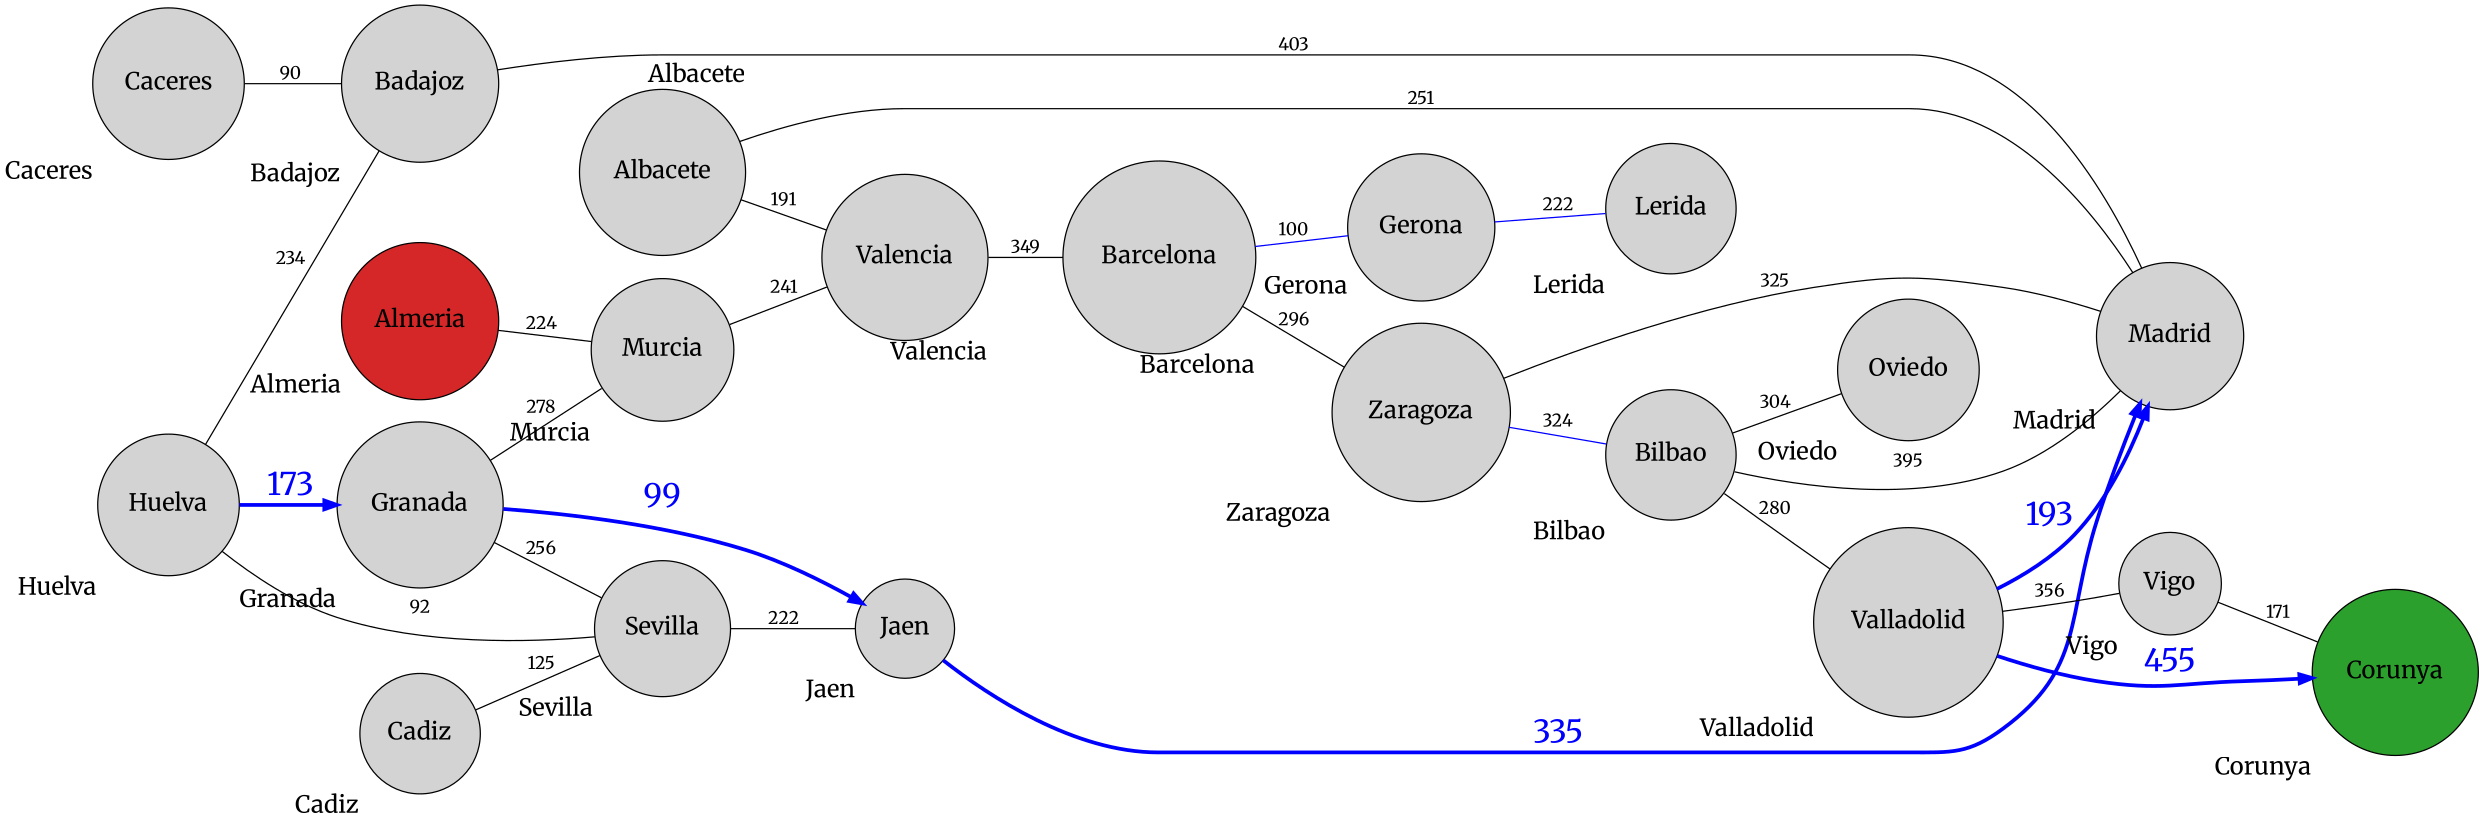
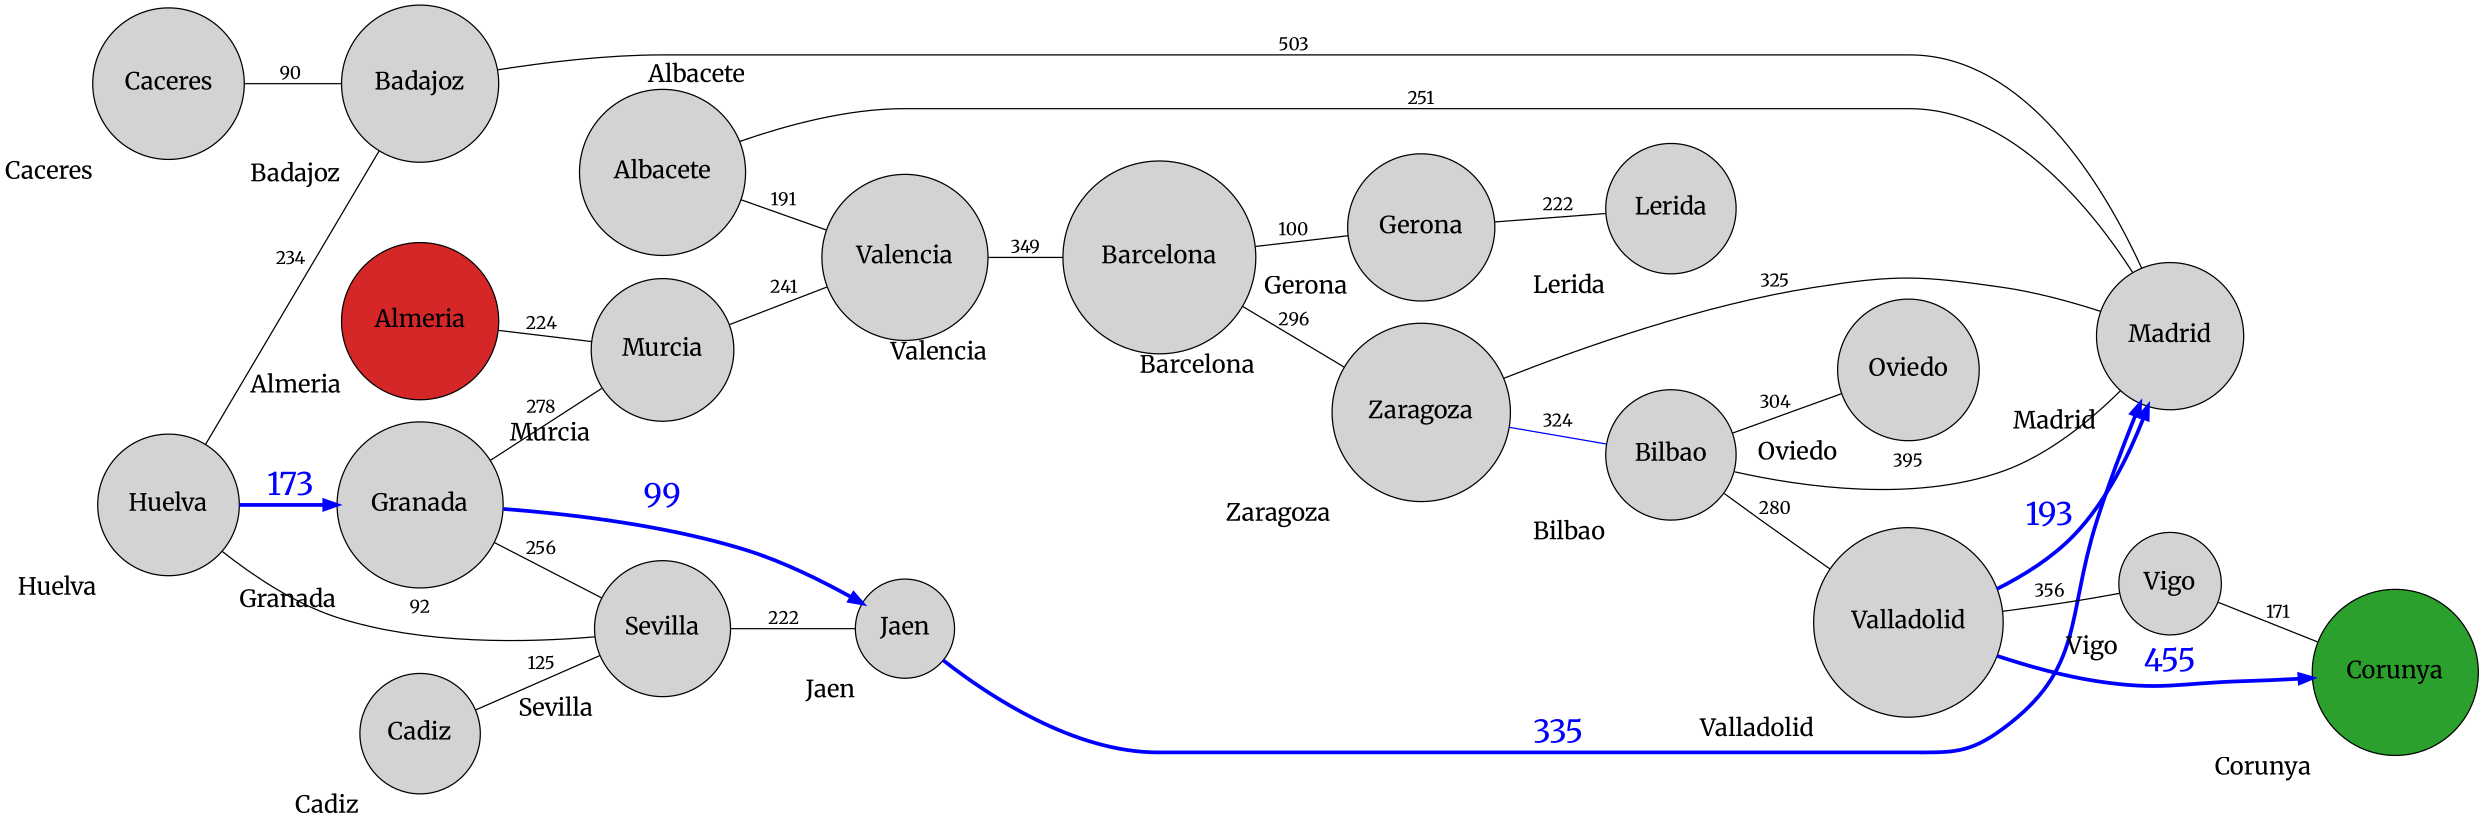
(1294, 46) -> (1294, 46)
(1550, 218) -> (1550, 218)
(1302, 241) -> (1302, 241)
